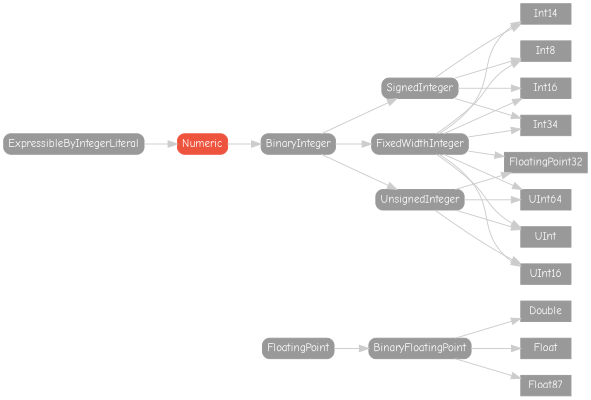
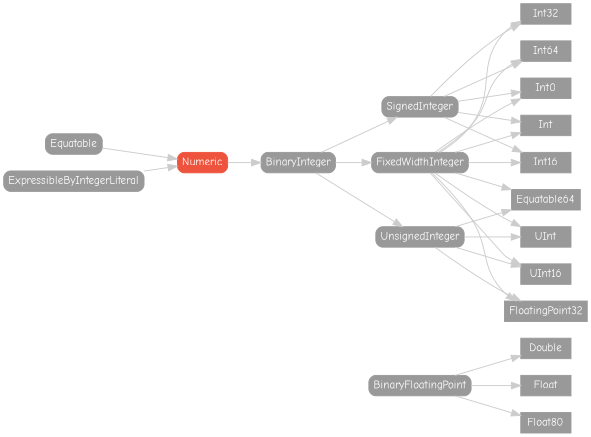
(546, 14) -> (546, 51)
(546, 51) -> (546, 88)
none -> (546, 125)
(546, 125) -> (546, 14)
none -> (74, 144)
(546, 200) -> (546, 200)
(298, 348) -> none
(546, 386) -> (546, 423)
